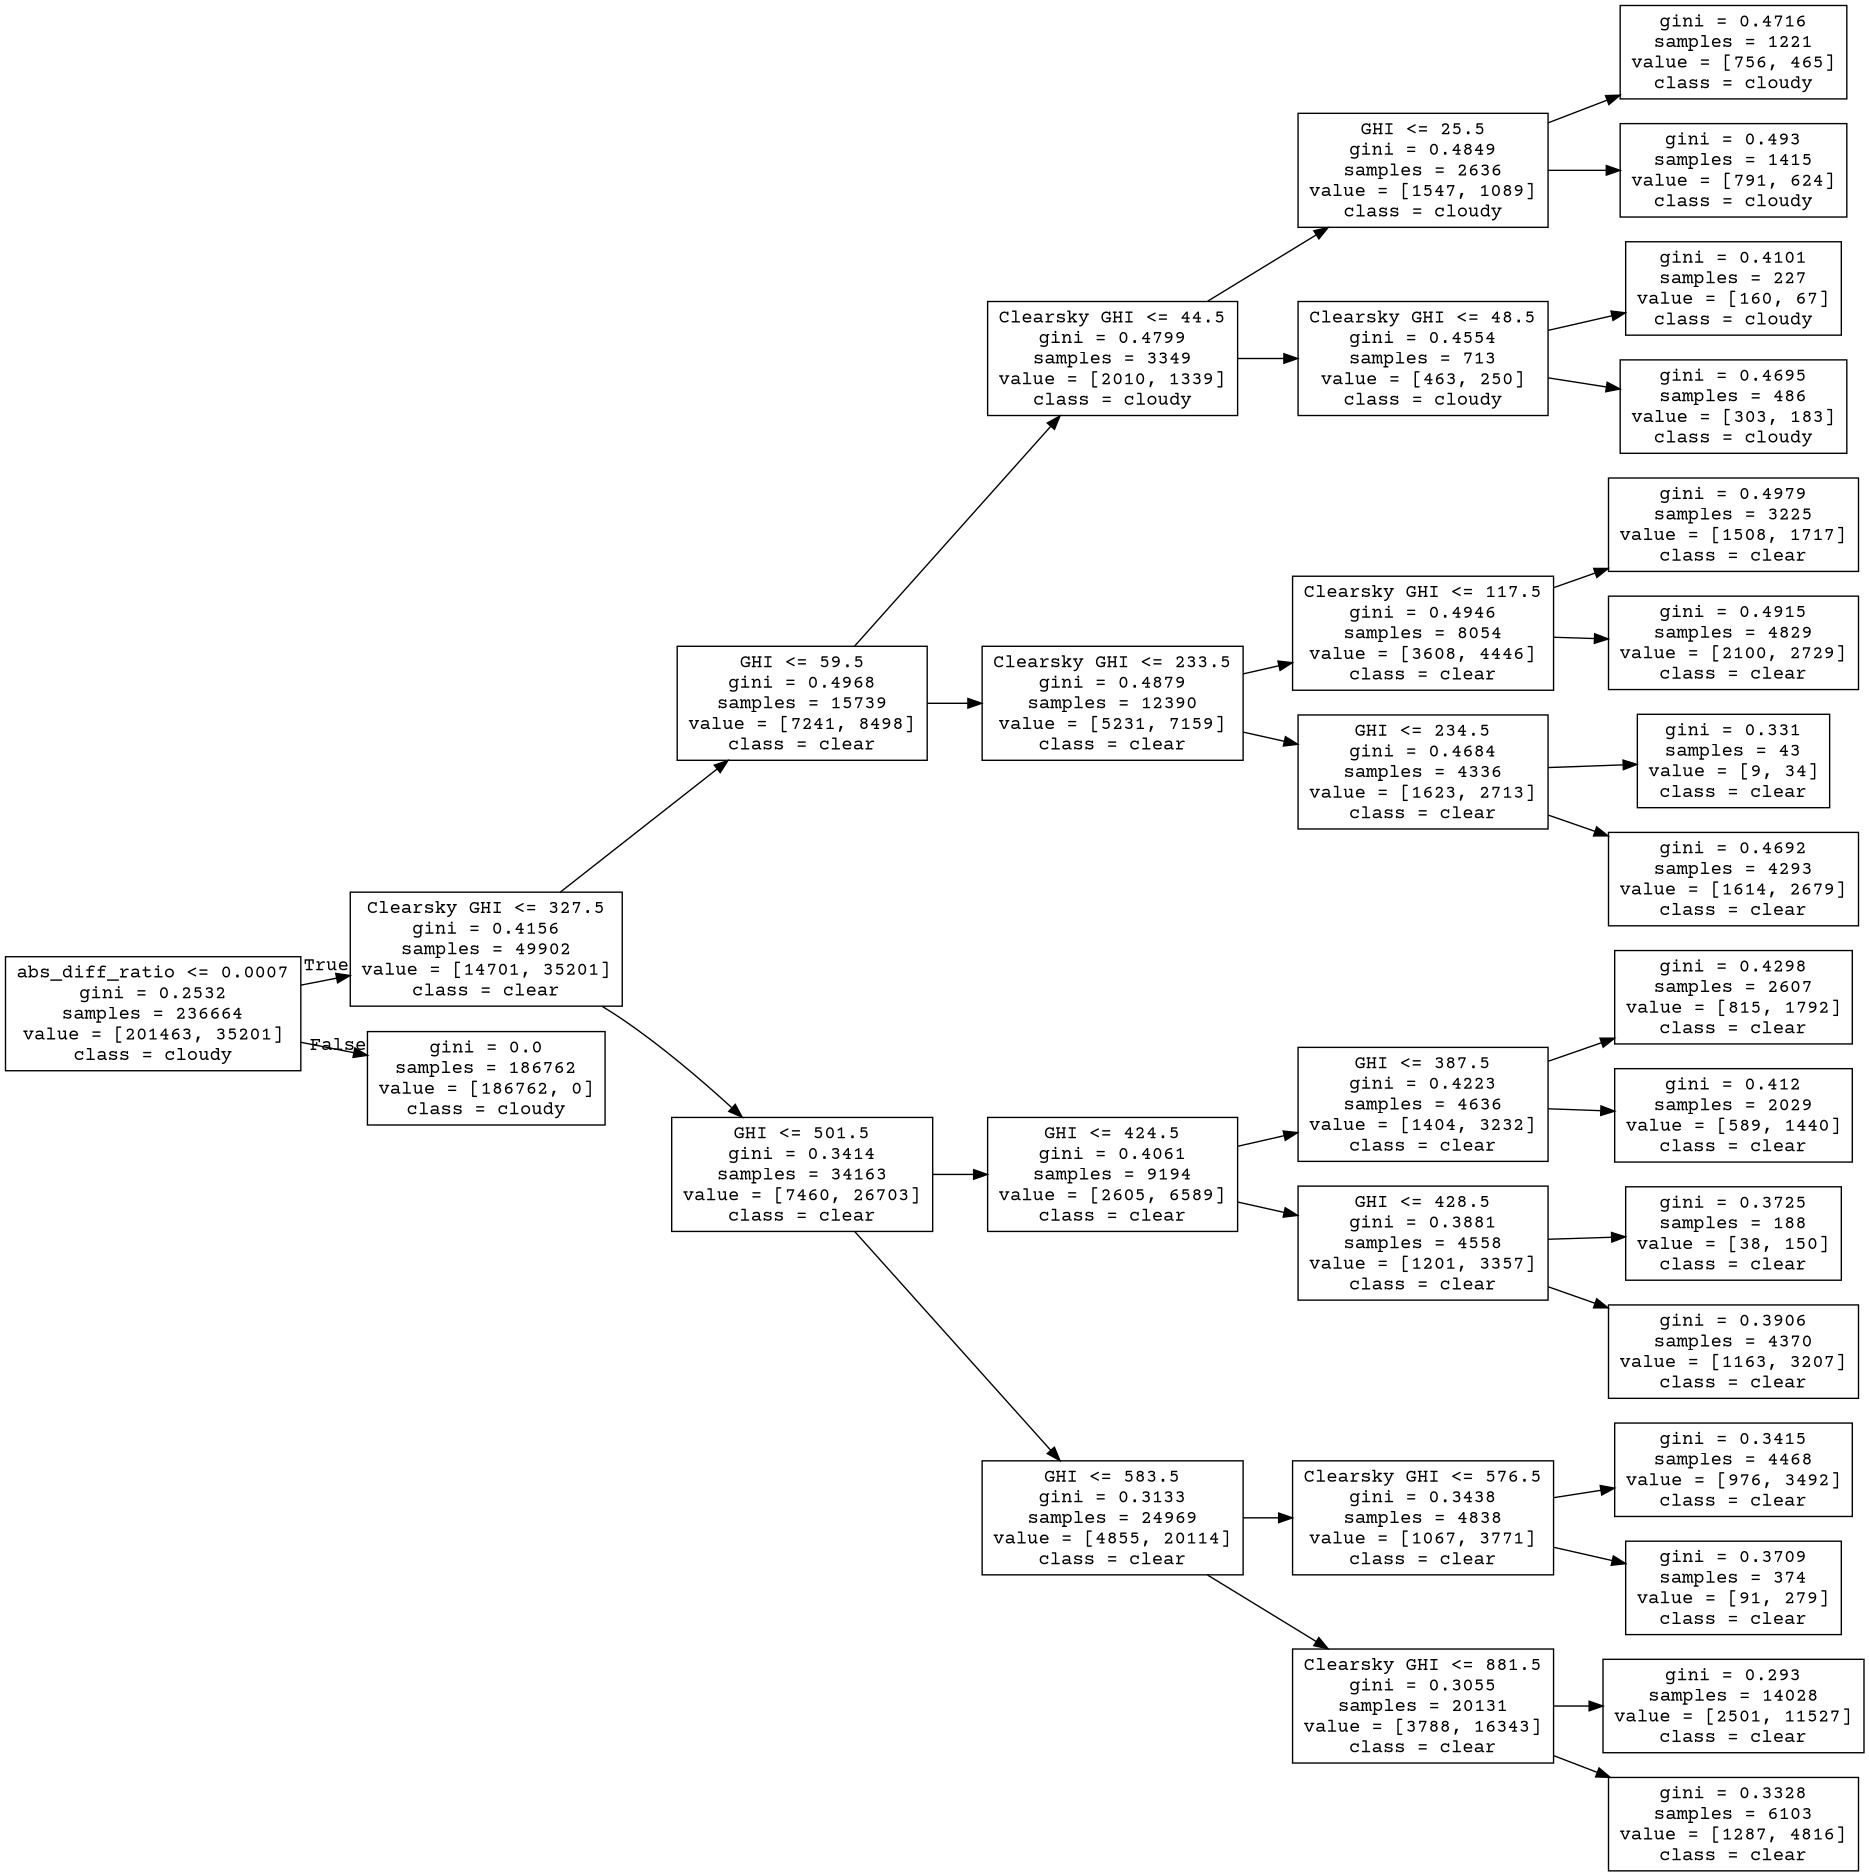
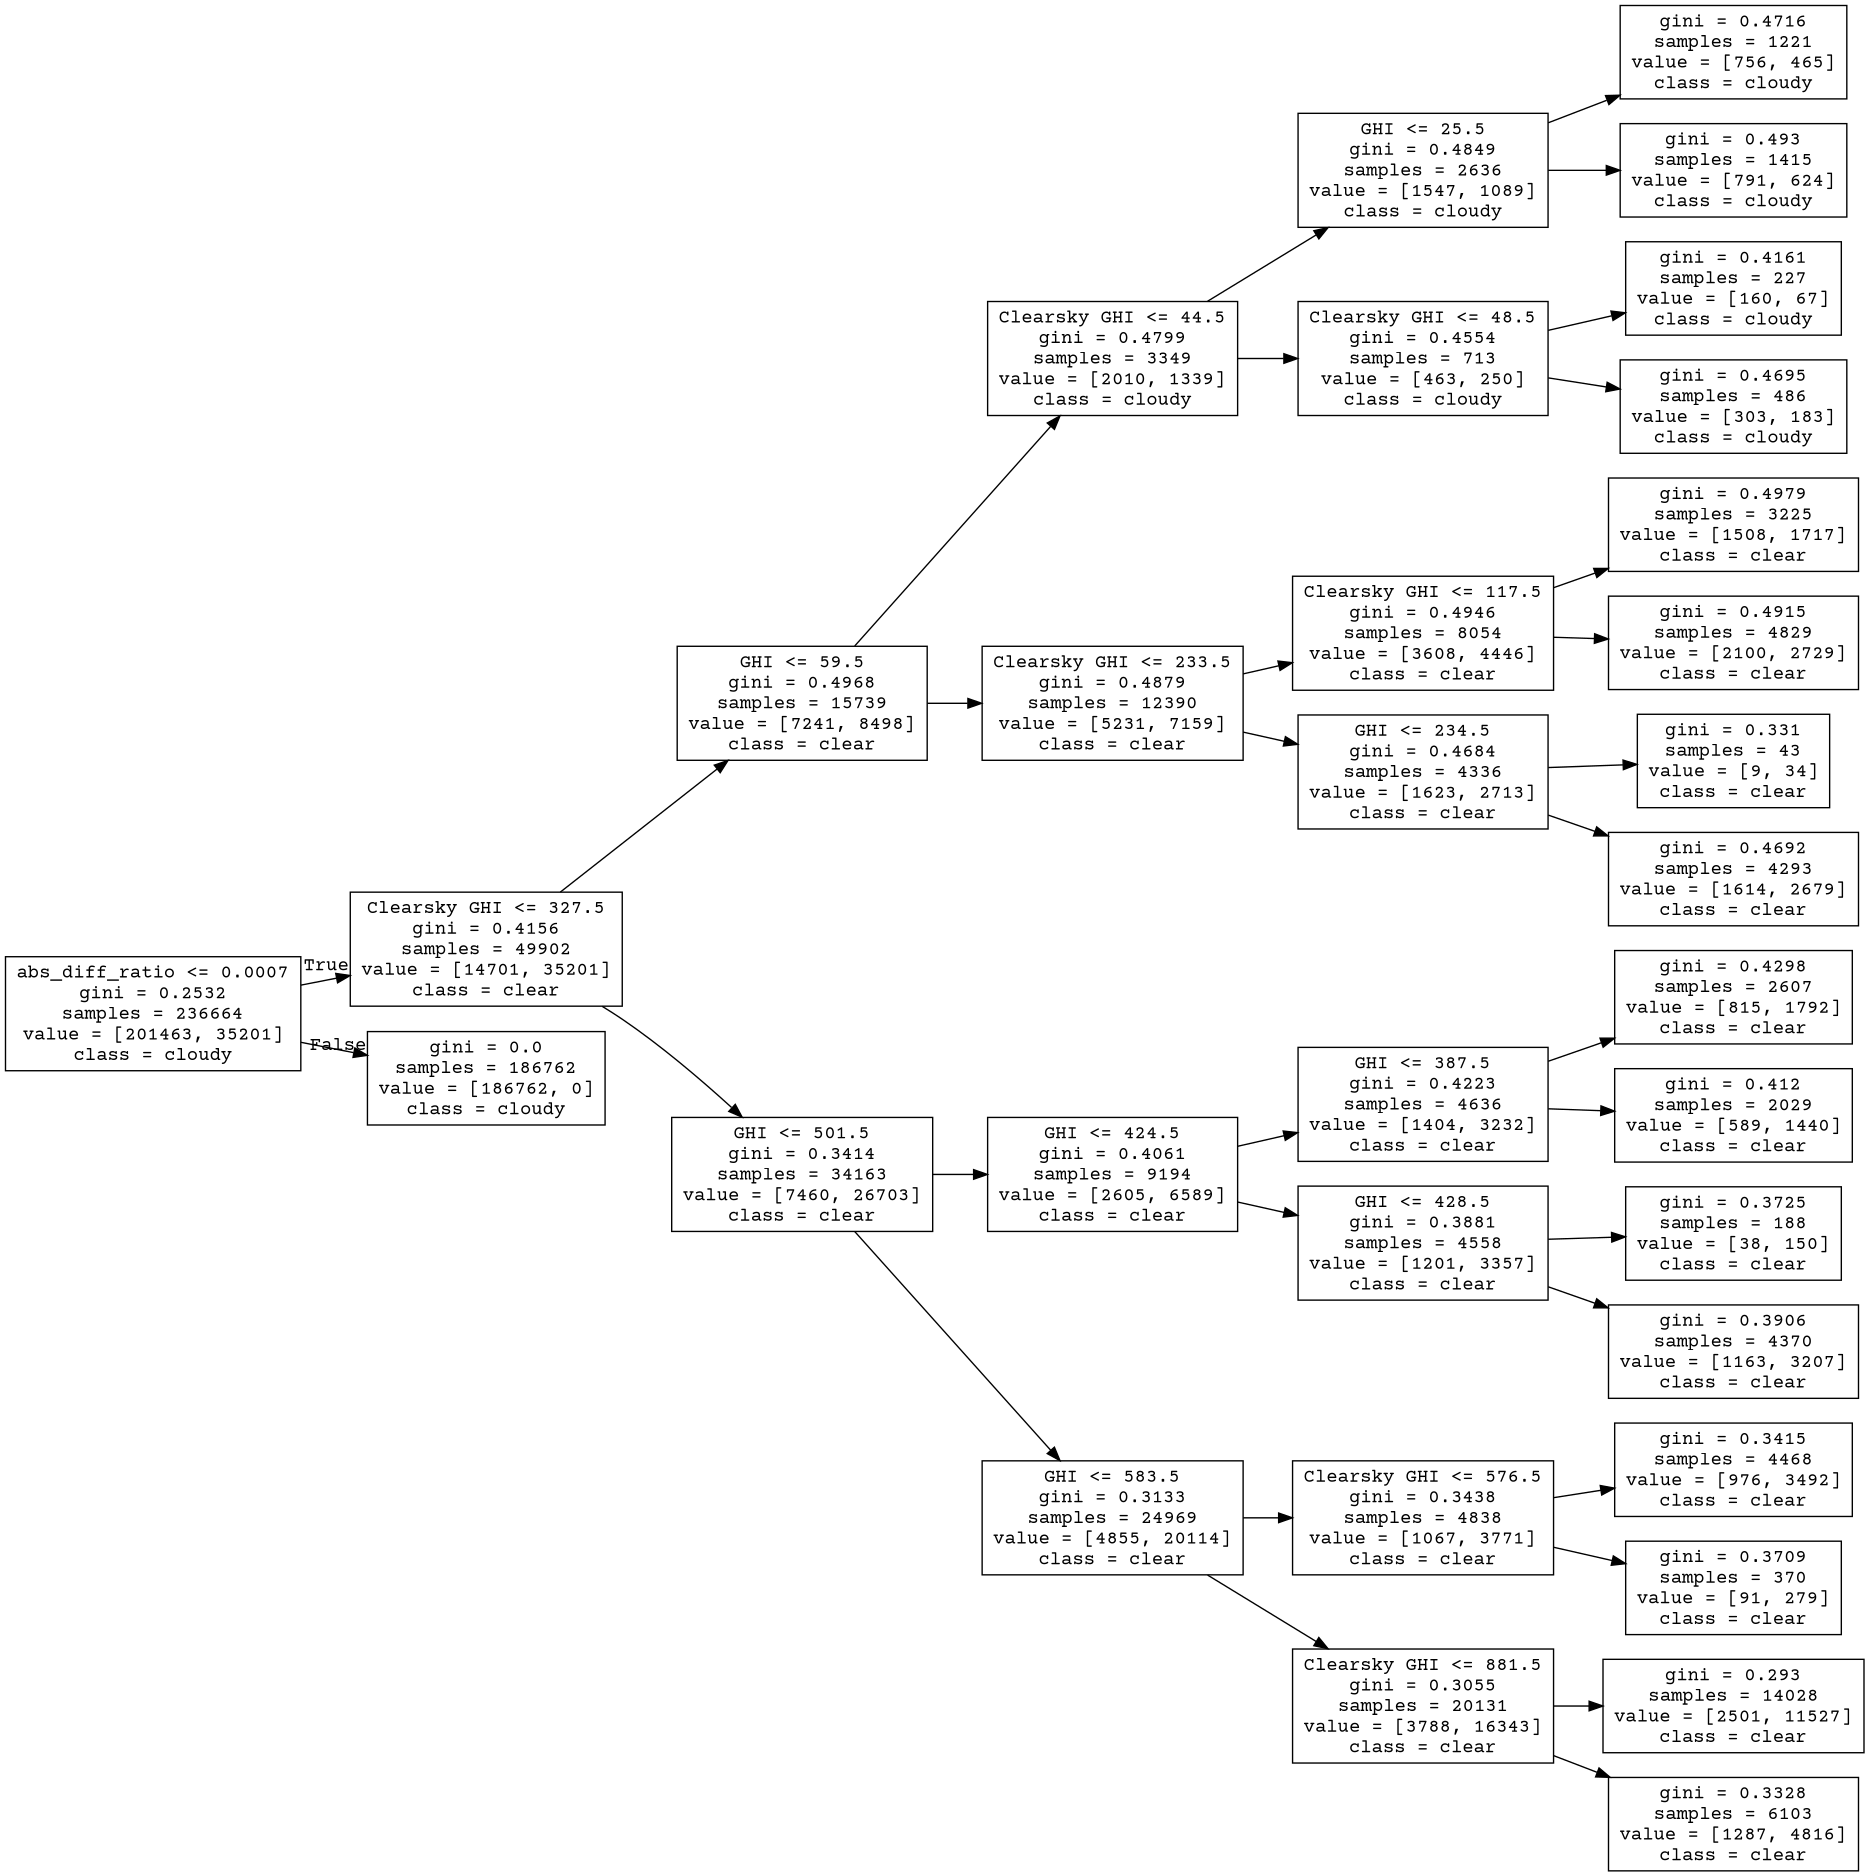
(1733, 288) -> (1733, 288)
(1733, 1588) -> (1733, 1588)
